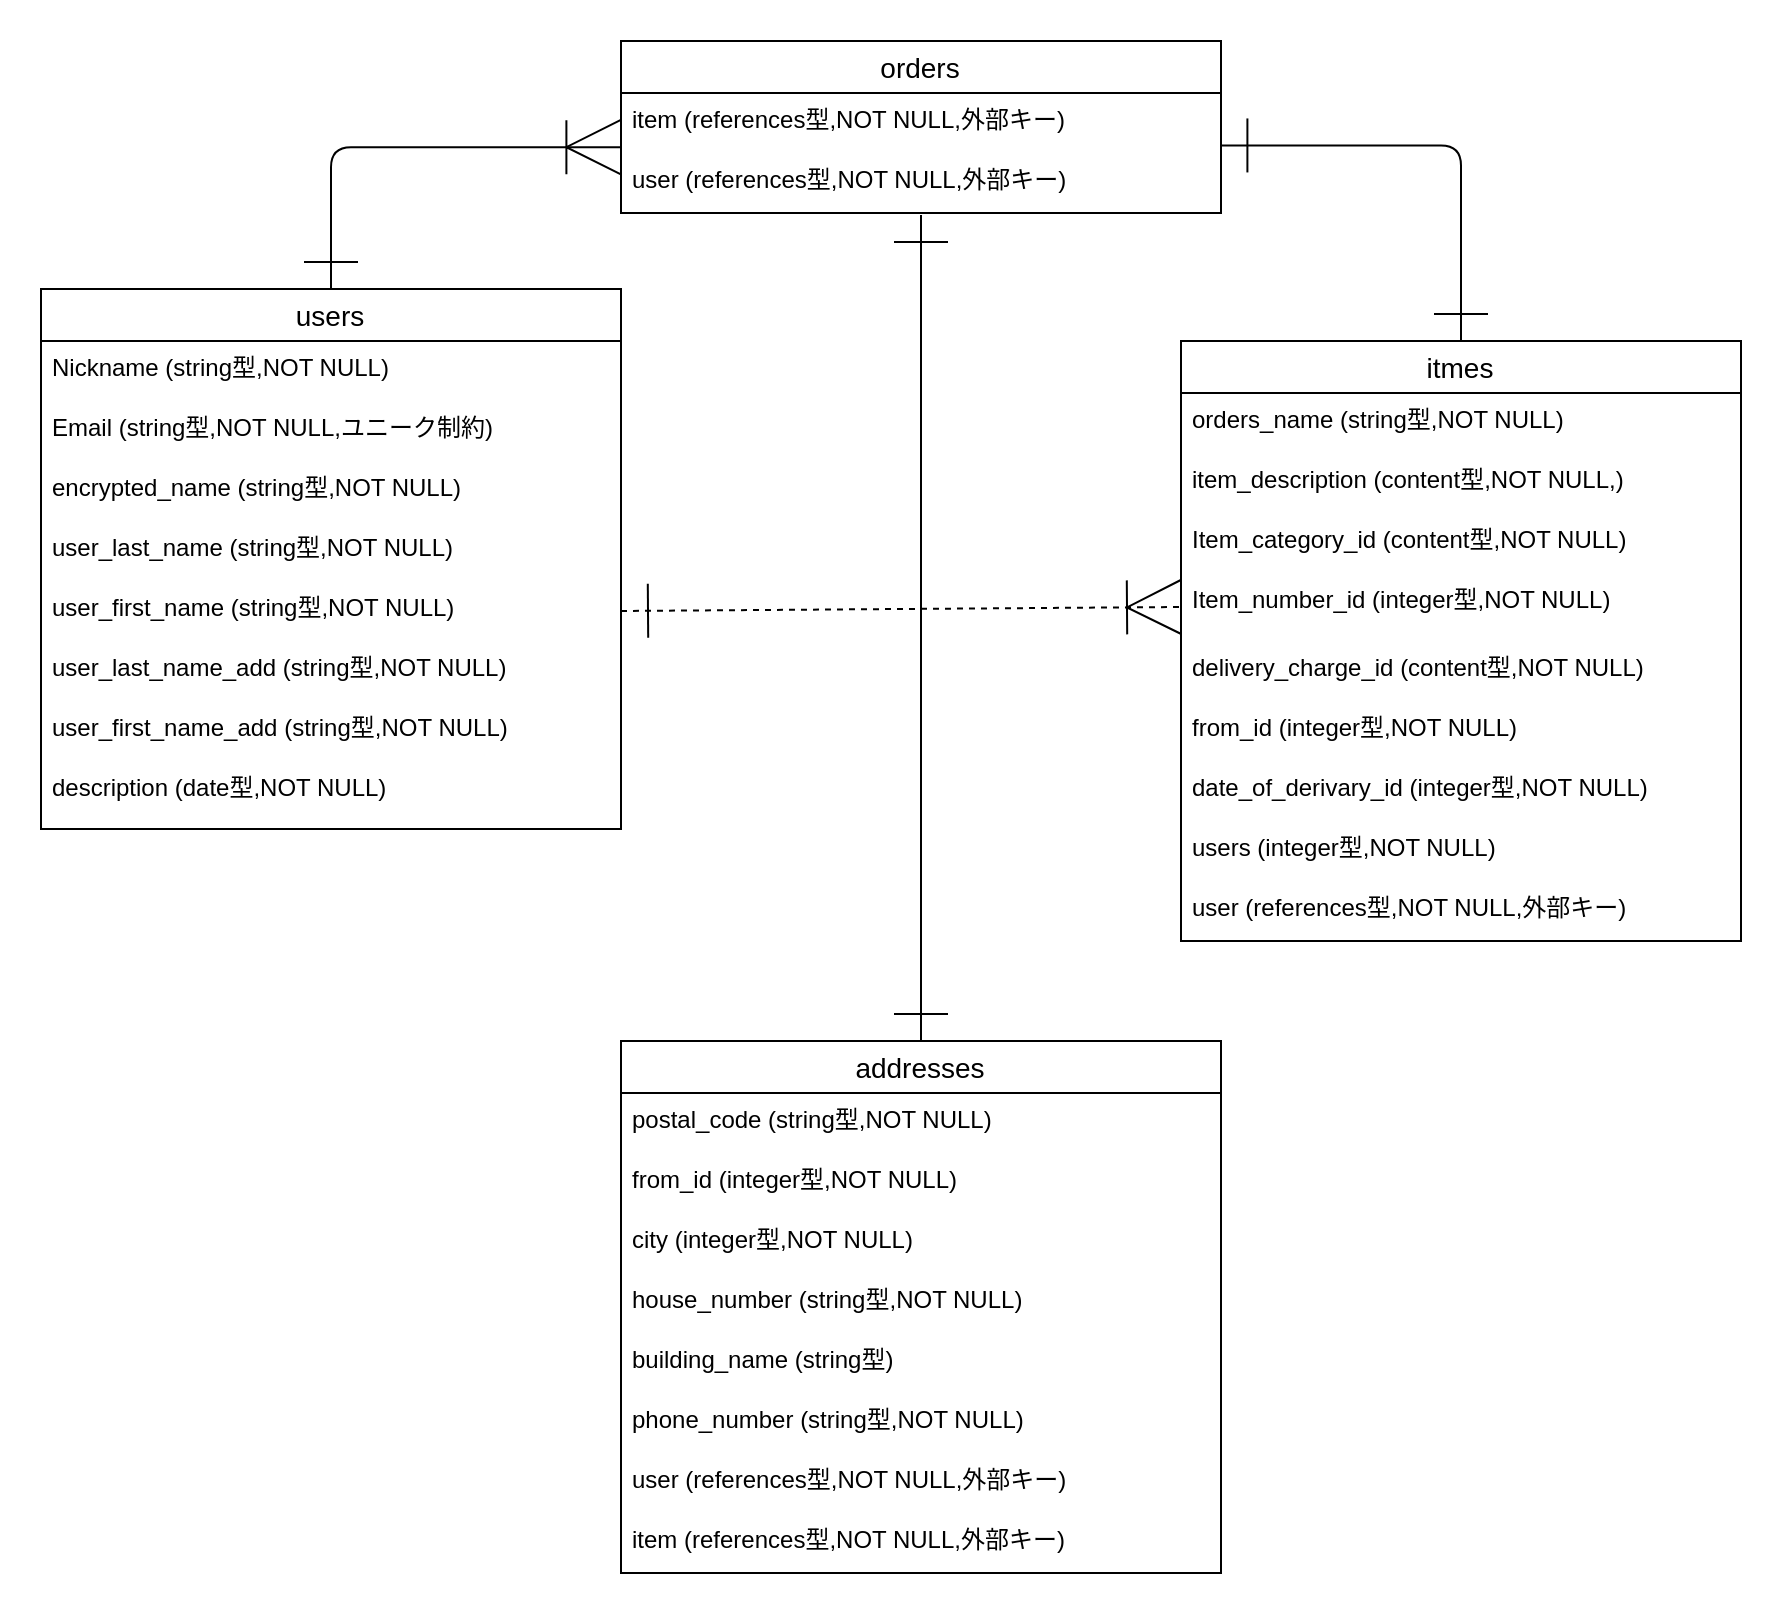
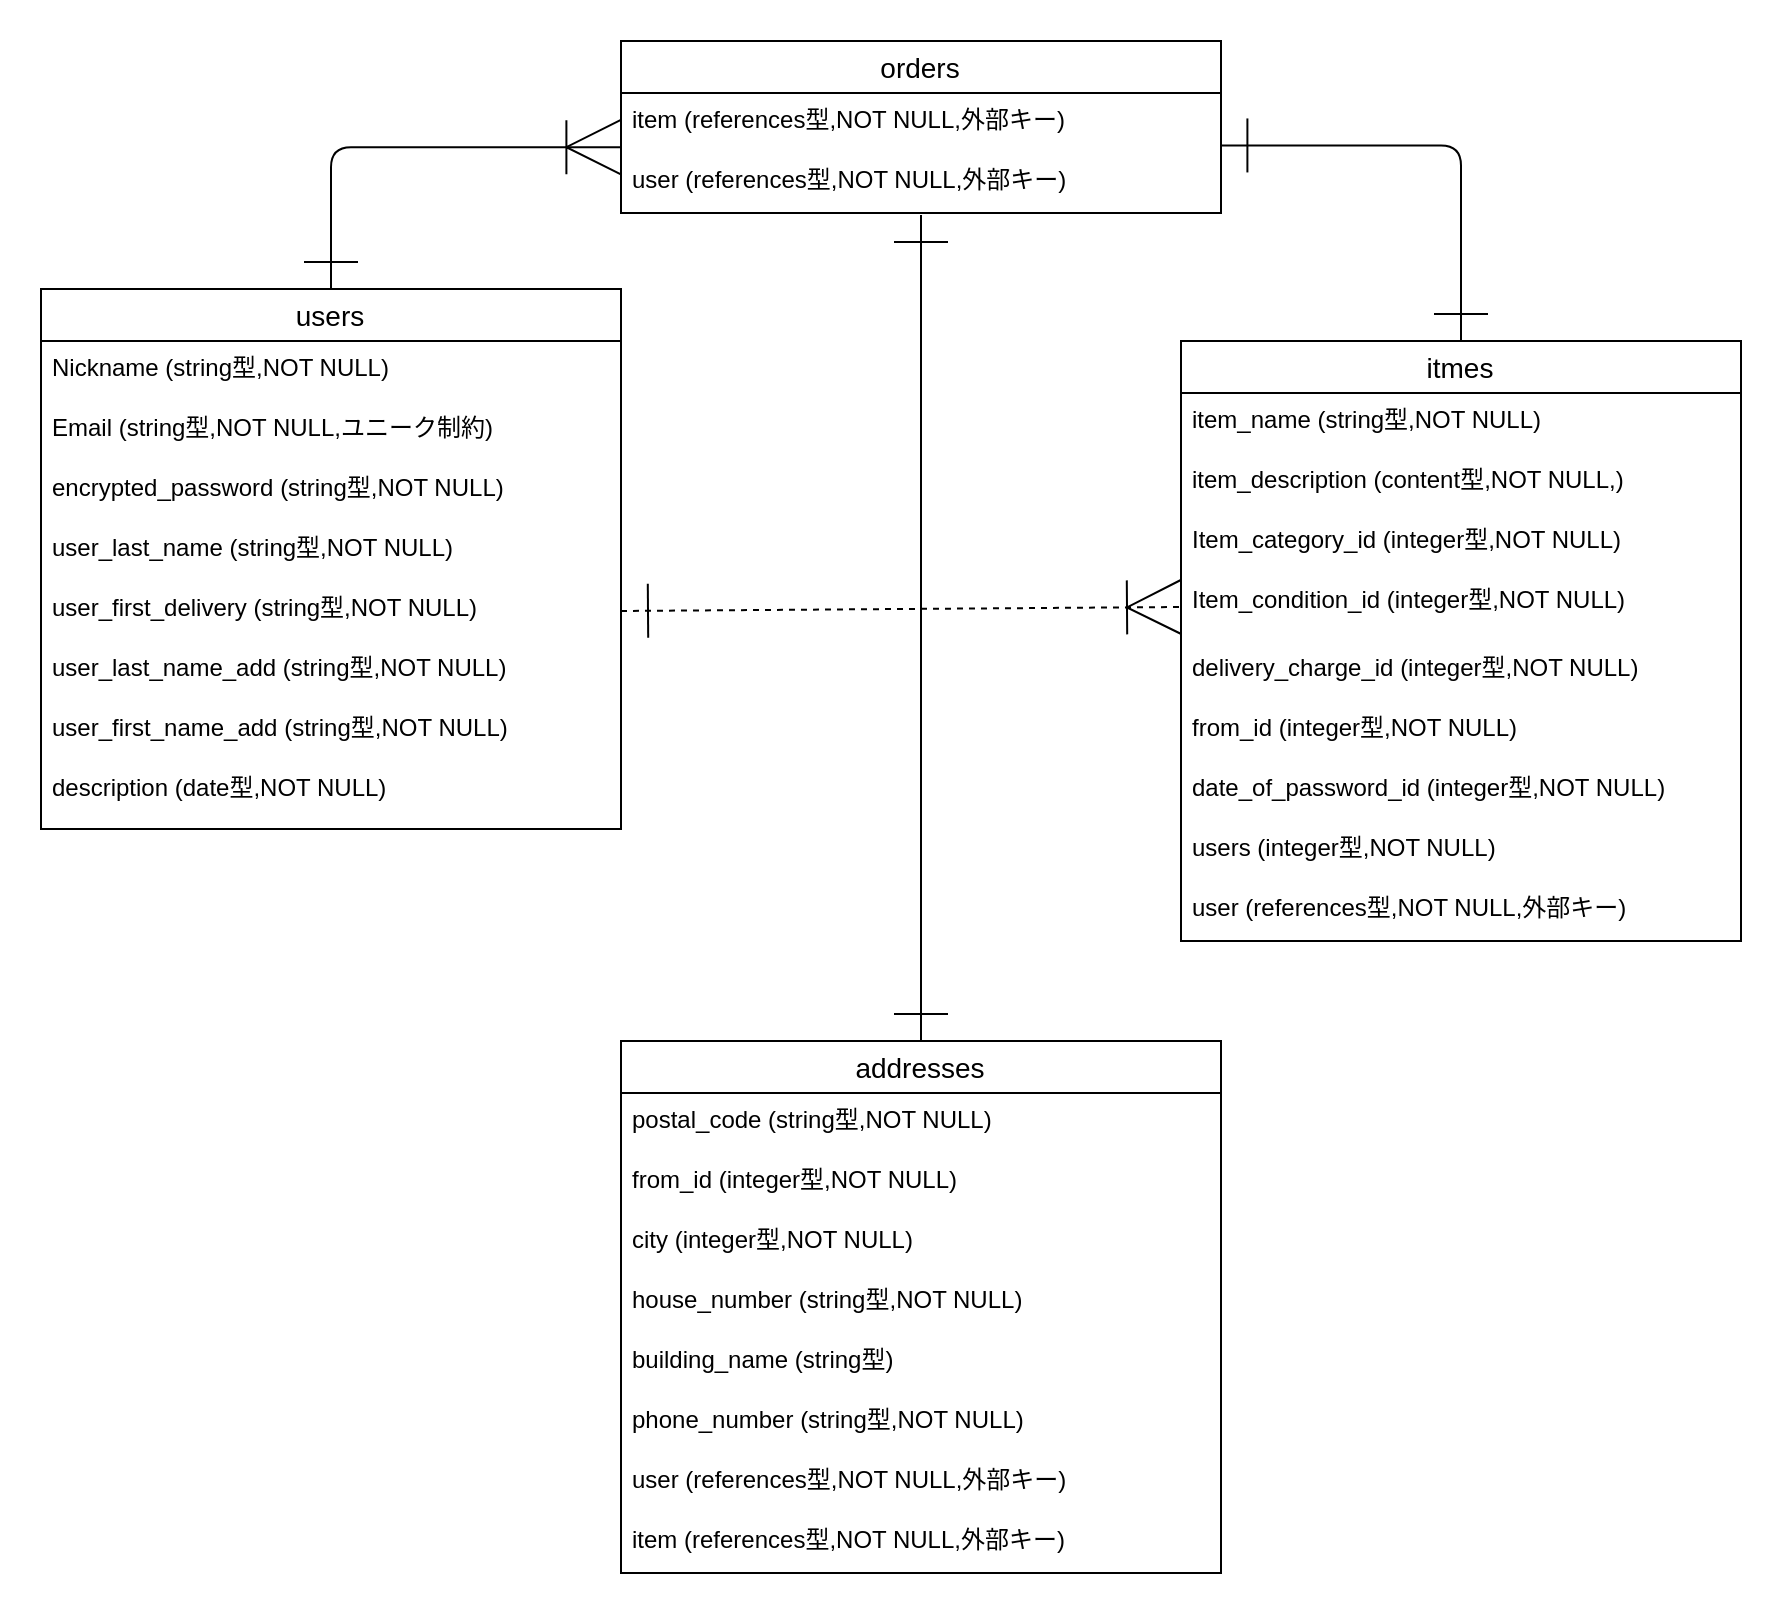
(1386, 420) -> (1370, 420)
(267, 488) -> (293, 488)
(1427, 540) -> (1424, 540)
(1410, 600) -> (1424, 600)
(270, 608) -> (291, 608)
(1434, 668) -> (1431, 668)
(1441, 788) -> (1444, 788)
